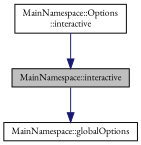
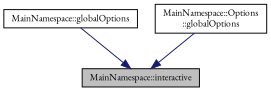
(71, 19) -> (211, 19)
(71, 100) -> (102, 45)
